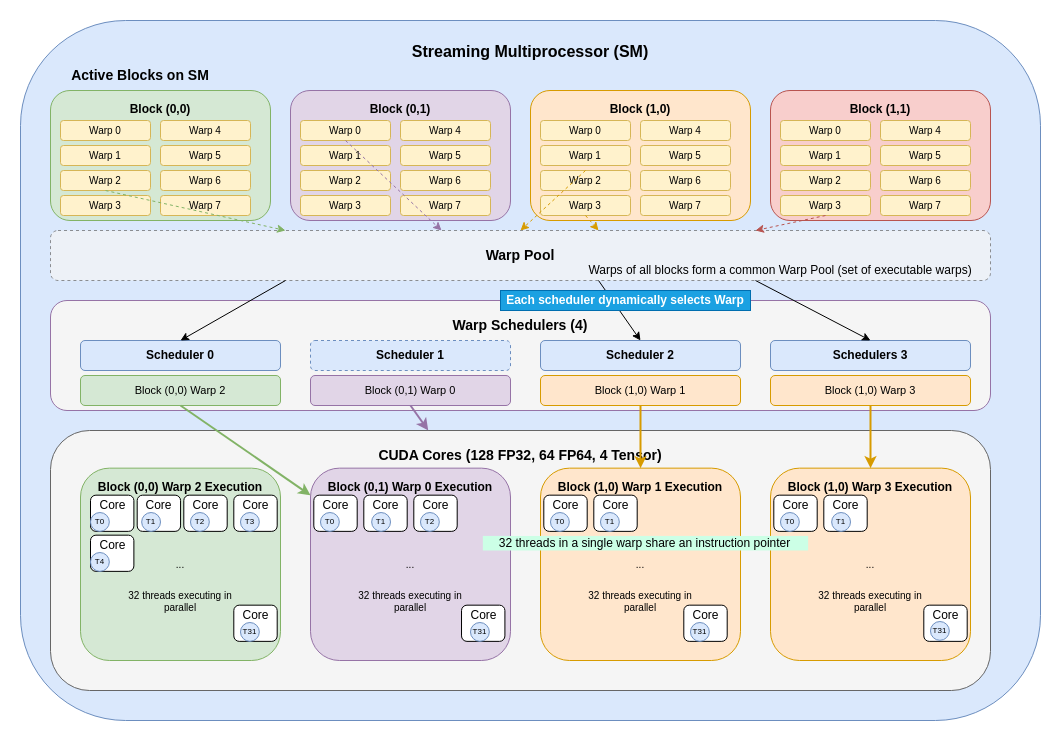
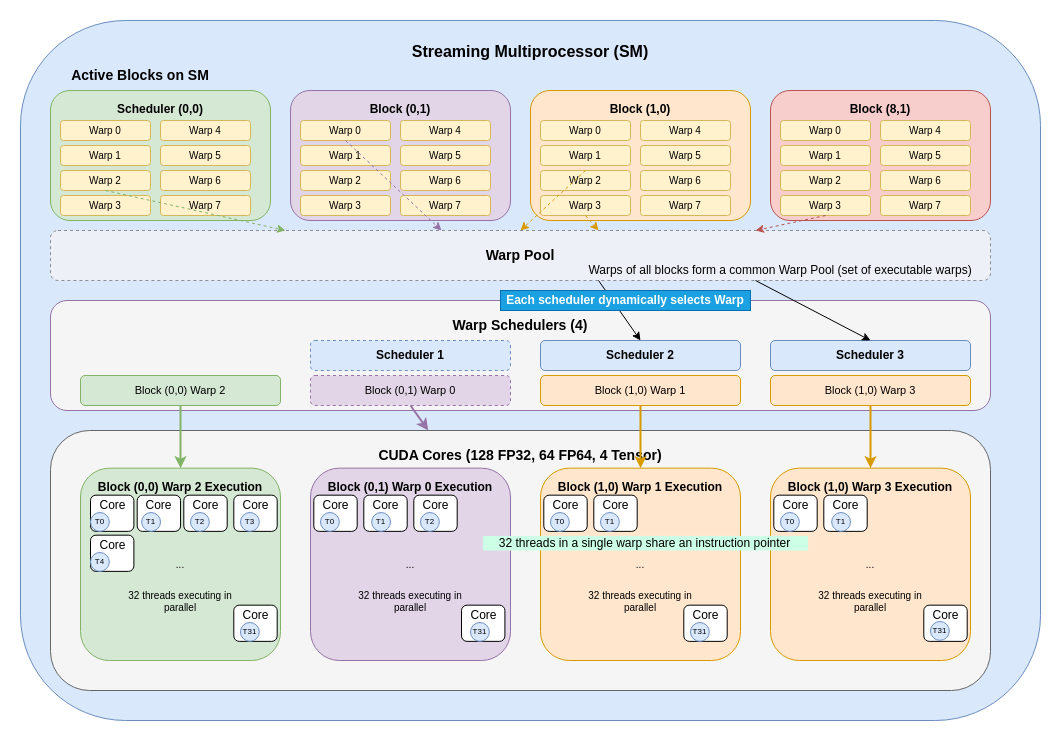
(161, 110) -> (161, 110)
(881, 110) -> (881, 110)
(236, 309) -> none
(181, 356) -> none
(871, 356) -> (871, 356)
(411, 391) -> (411, 391)
(242, 448) -> (181, 433)
